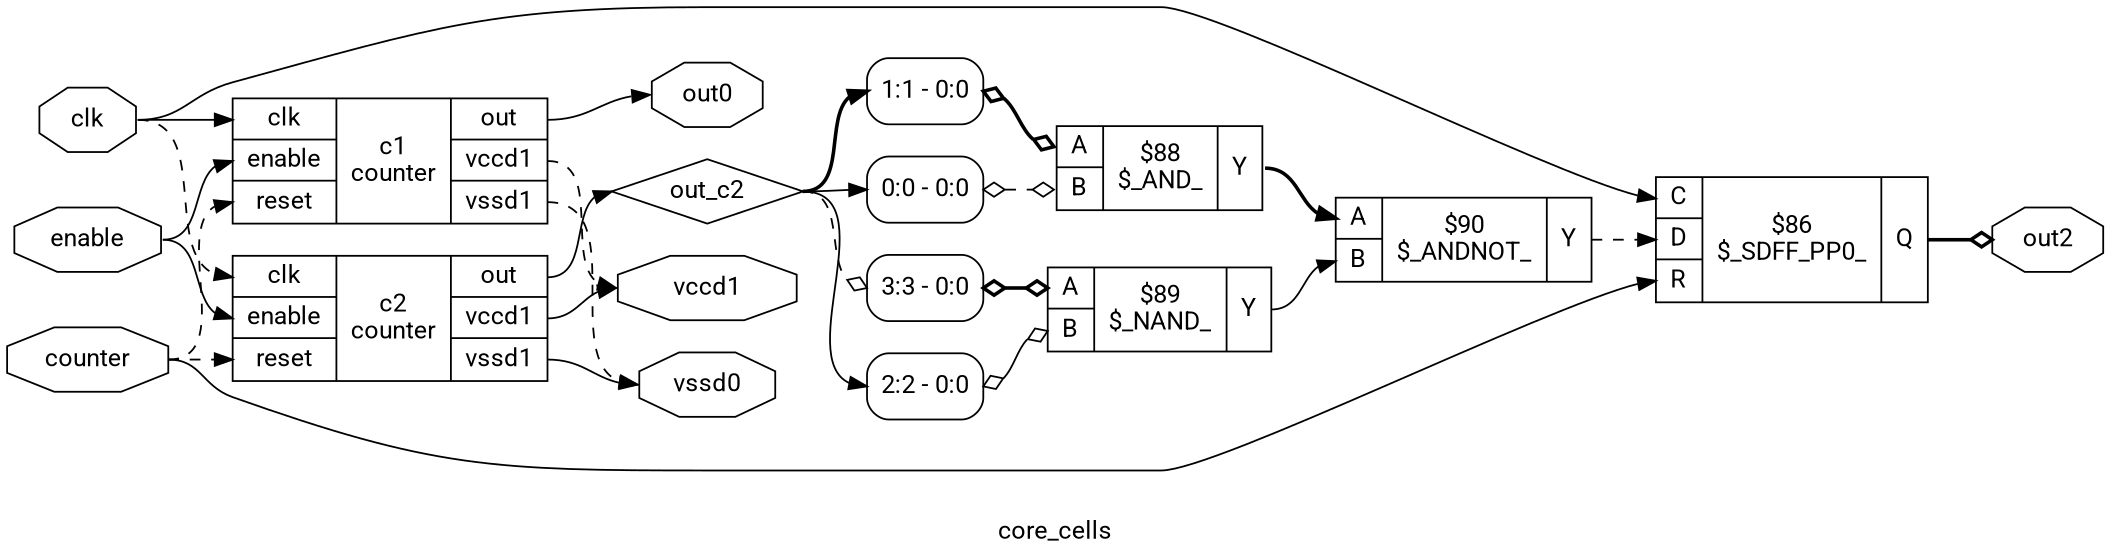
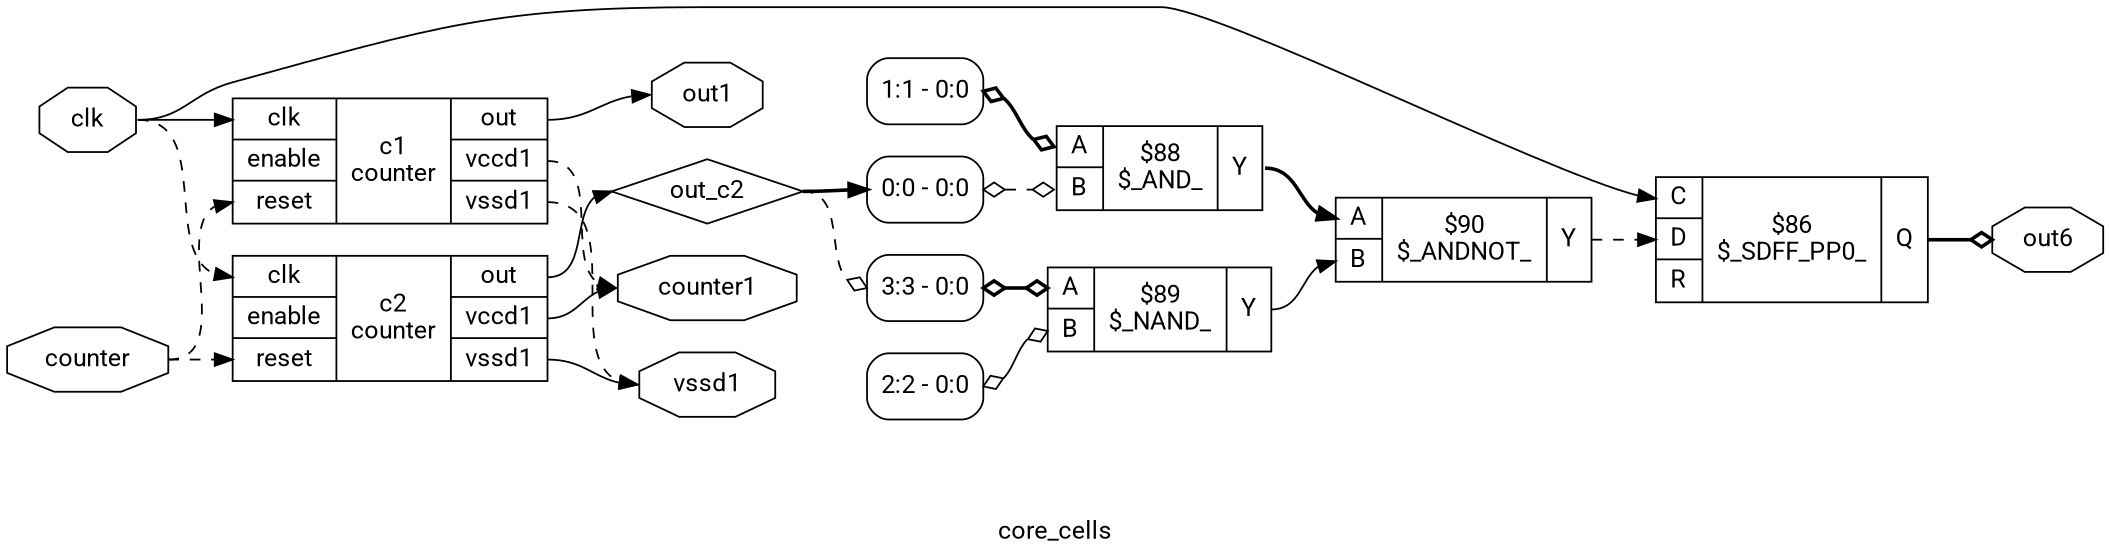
(707, 95) -> (707, 95)
(834, 150) -> none
(834, 191) -> (829, 191)
(88, 240) -> none
(2048, 240) -> (2048, 240)
(835, 285) -> none
(707, 288) -> (707, 288)
(707, 385) -> (707, 385)
(910, 470) -> none
